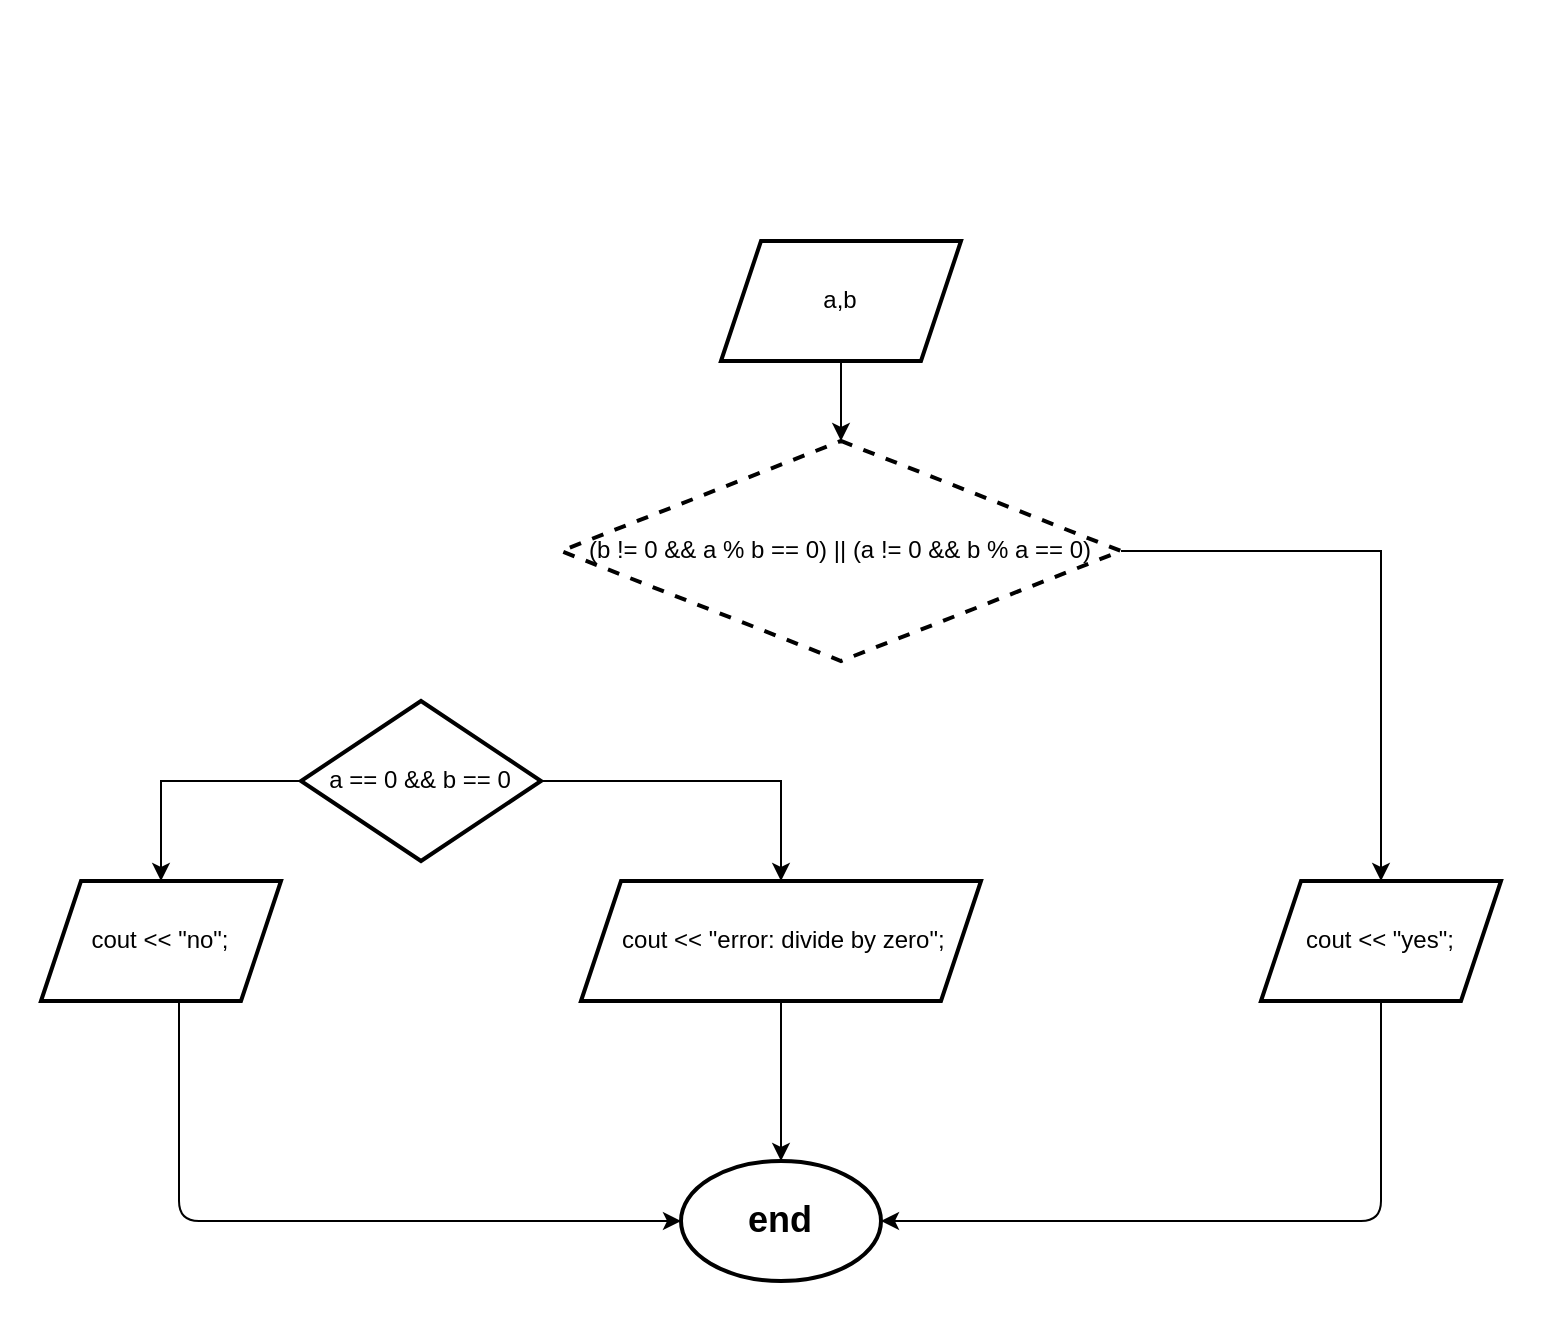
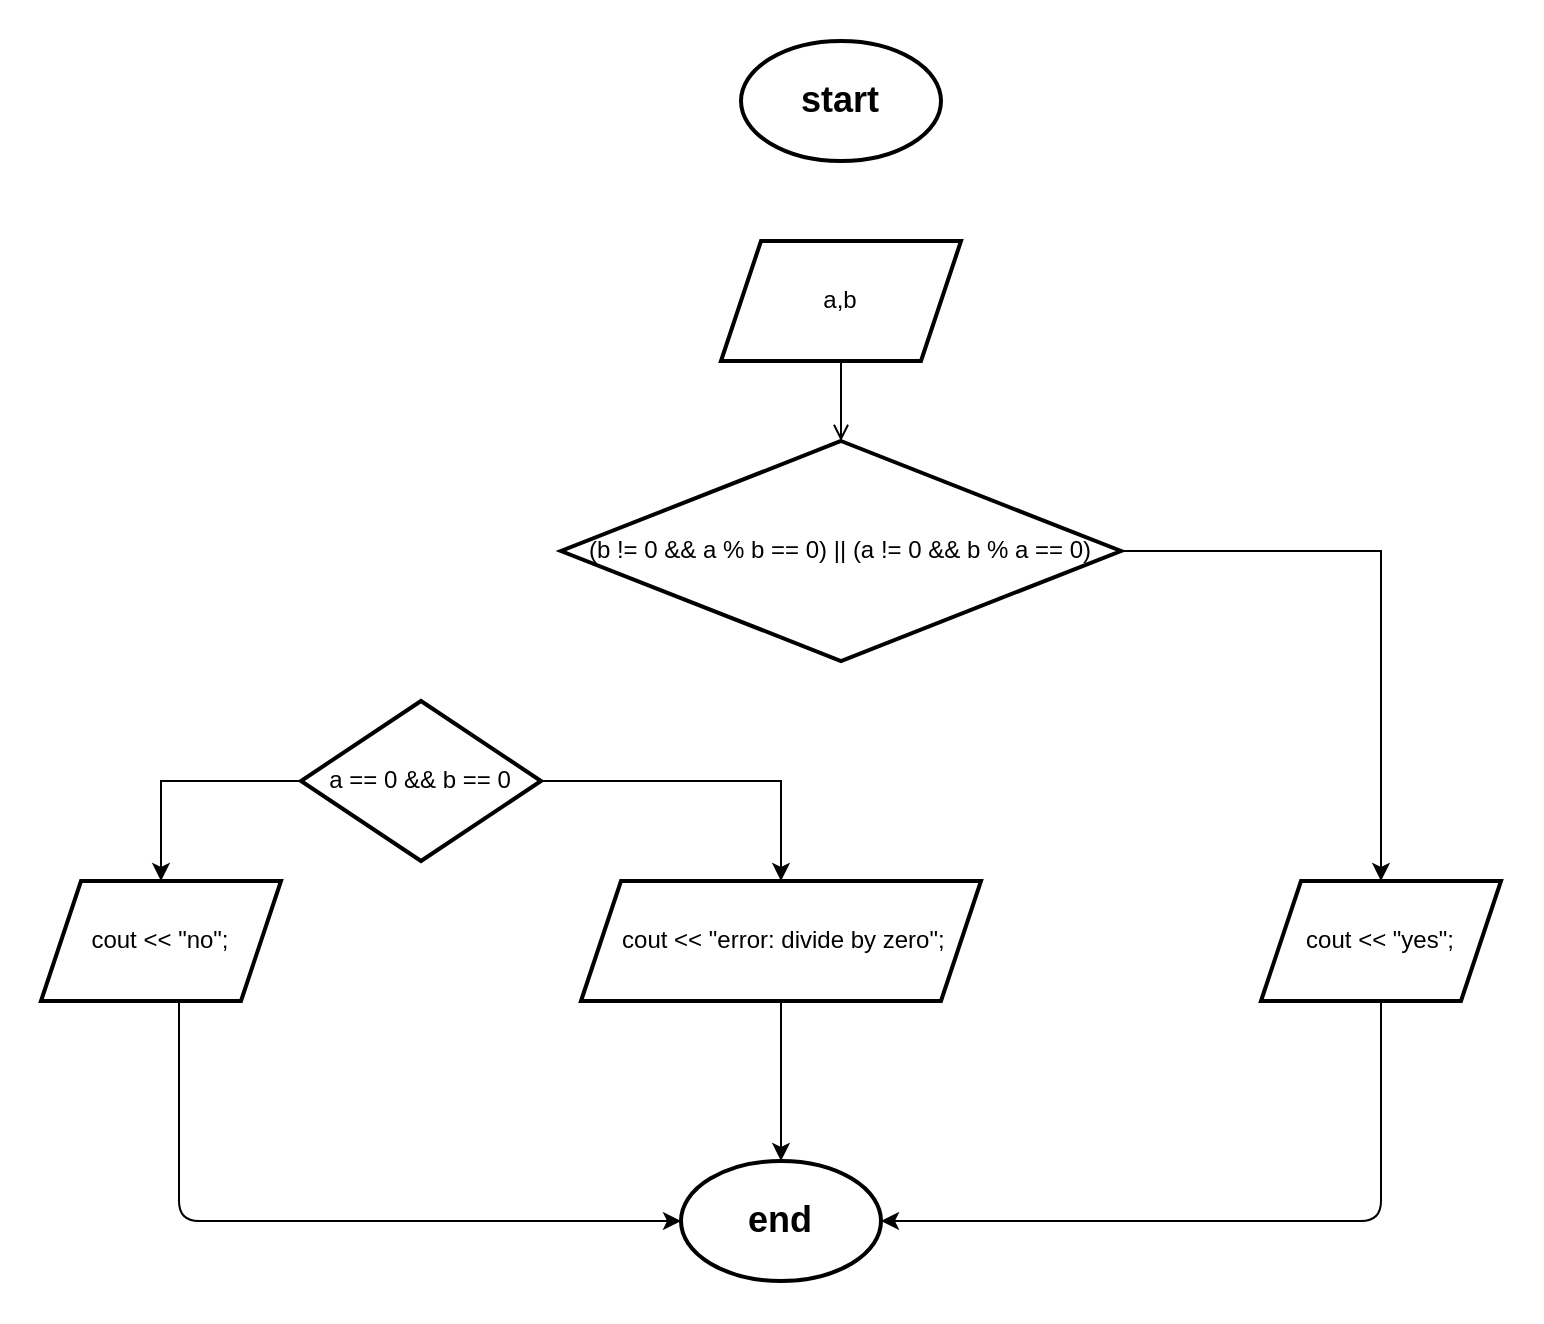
none -> (841, 101)
(841, 426) -> (841, 428)
(841, 551) -> (841, 551)
